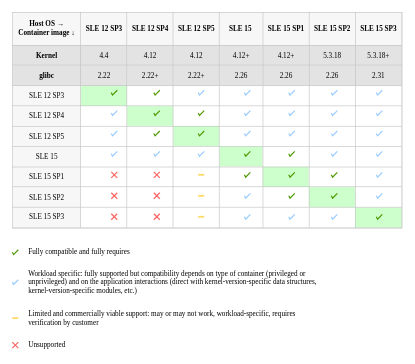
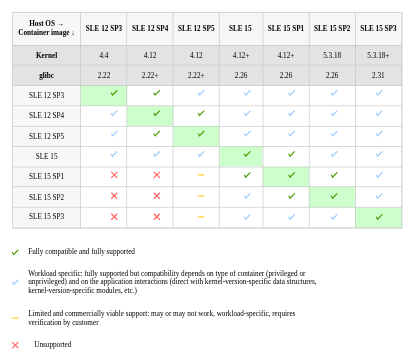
(89, 252) -> (92, 252)
(54, 345) -> (60, 345)
